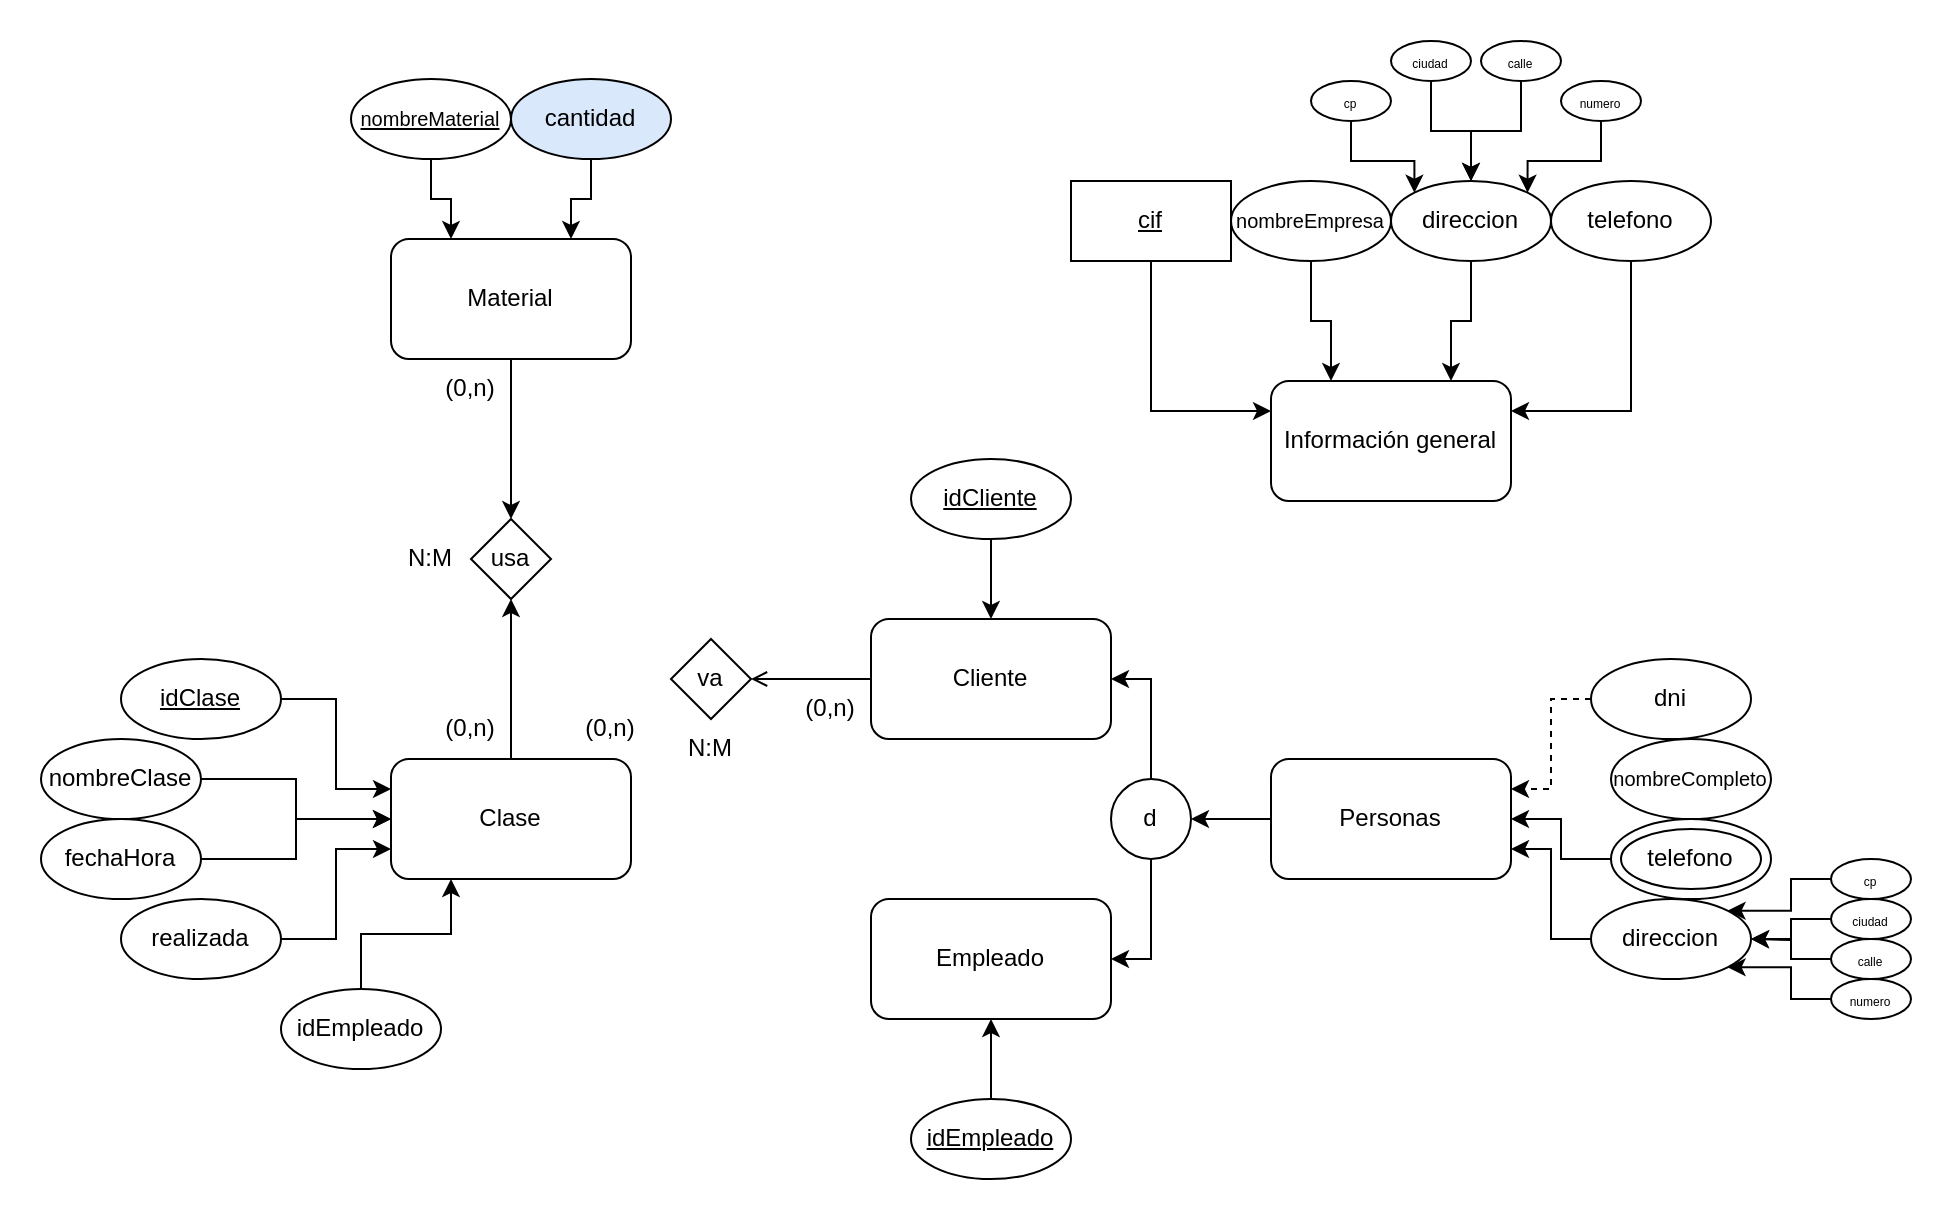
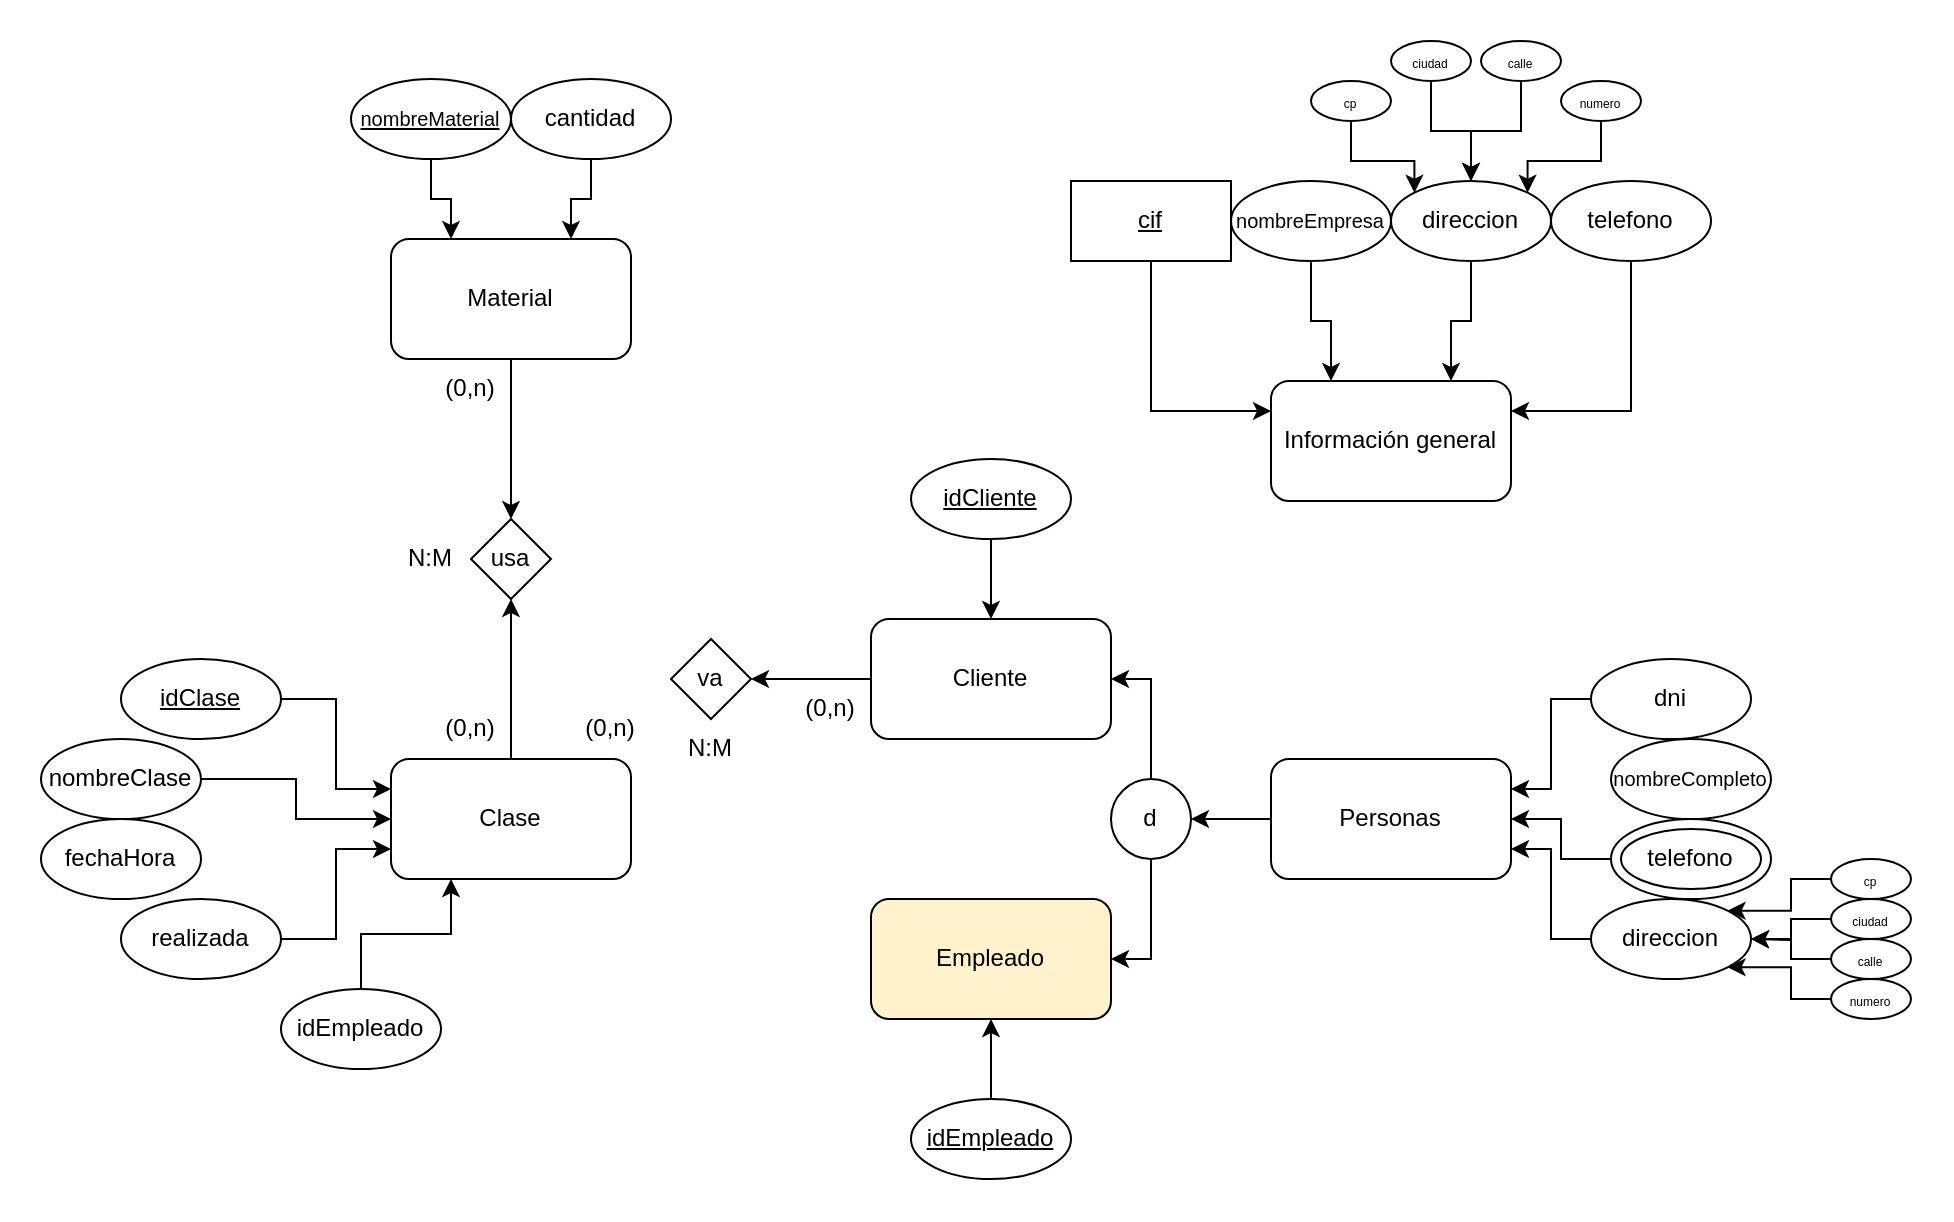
(591, 119) -> (591, 119)
(763, 679) -> (766, 679)
(1551, 740) -> (1551, 740)
(266, 859) -> none
(991, 959) -> (991, 959)
